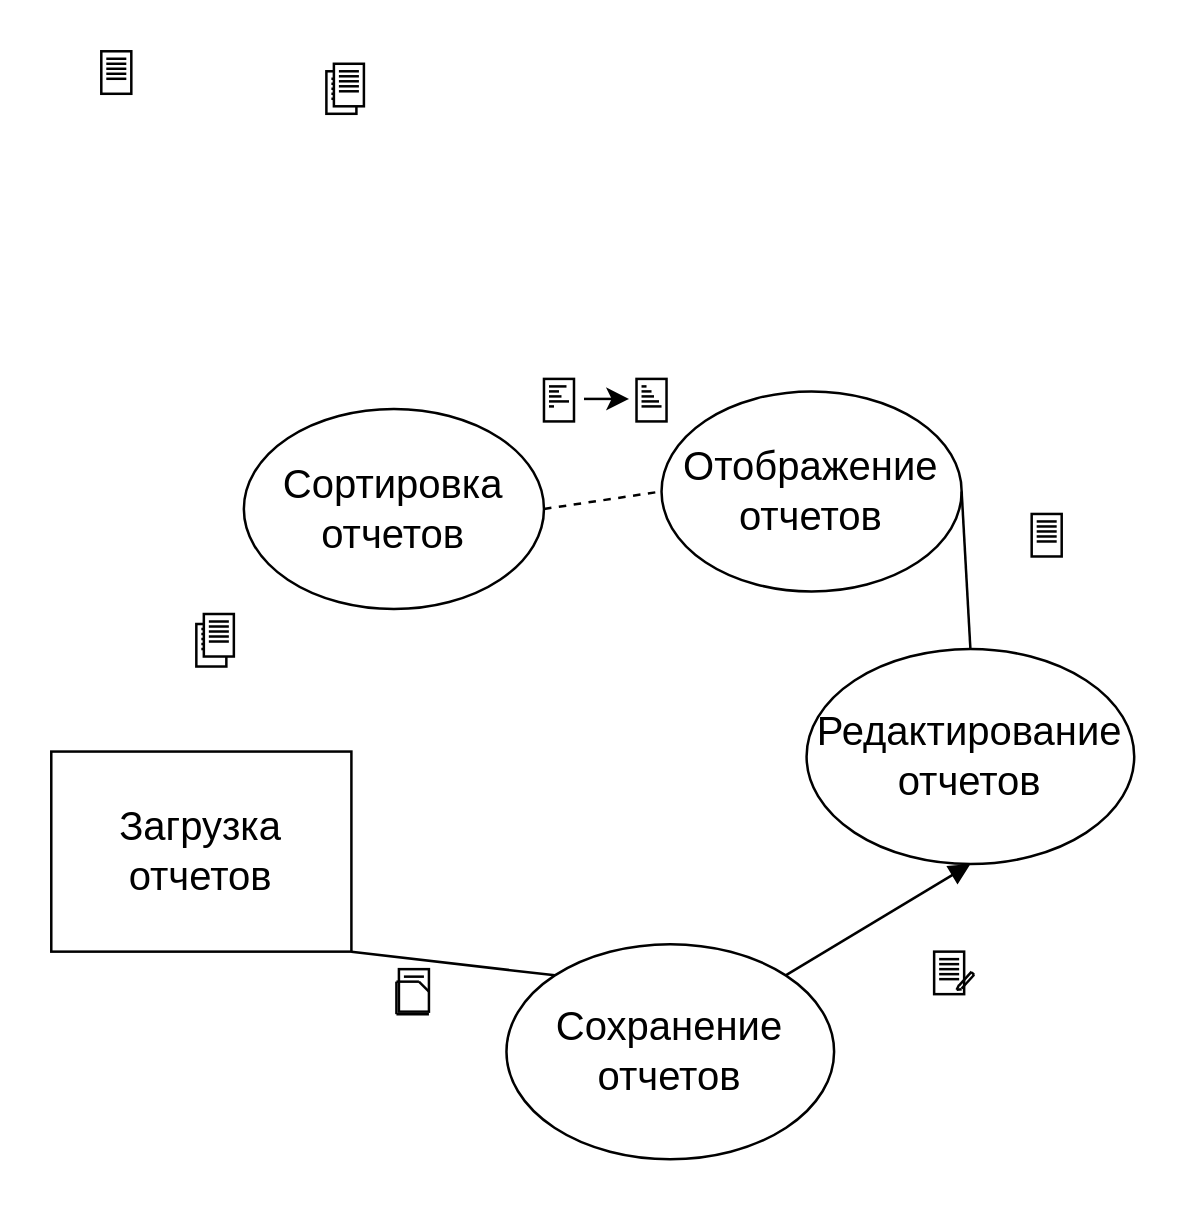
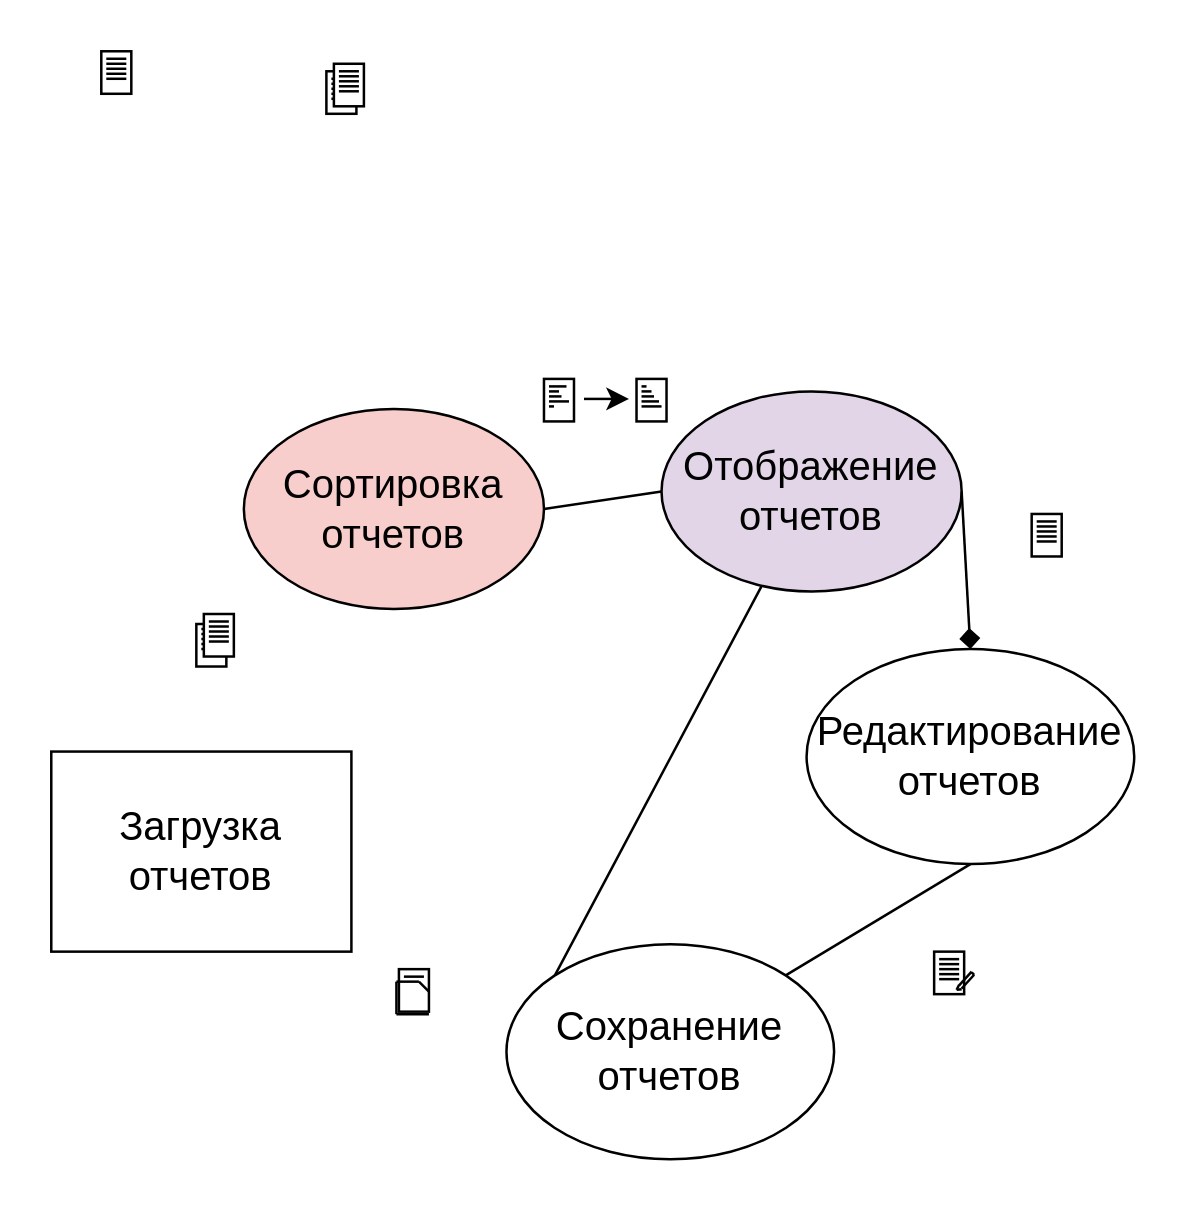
(811, 491) -> (811, 491)
(604, 500) -> (604, 500)
(394, 509) -> (394, 509)
(969, 638) -> (969, 628)
(952, 875) -> (960, 870)
(453, 963) -> (658, 780)
